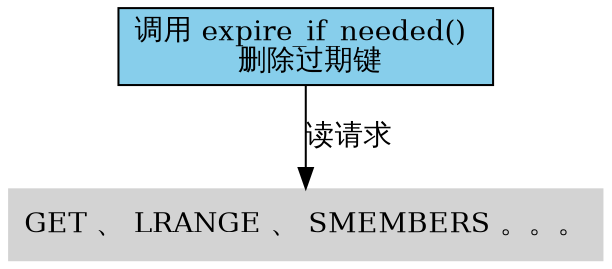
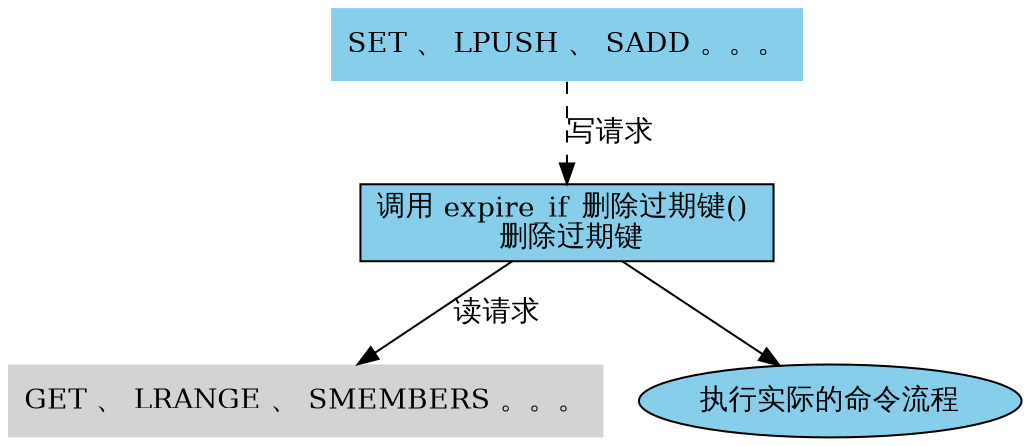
none -> (567, 45)
(306, 47) -> (567, 223)
none -> (830, 401)
